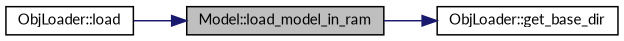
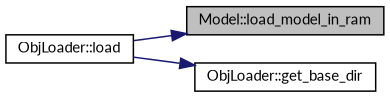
(403, 21) -> (157, 60)
